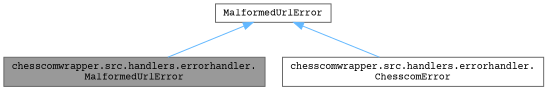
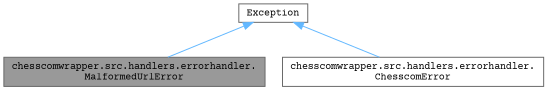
(273, 13) -> (273, 13)
